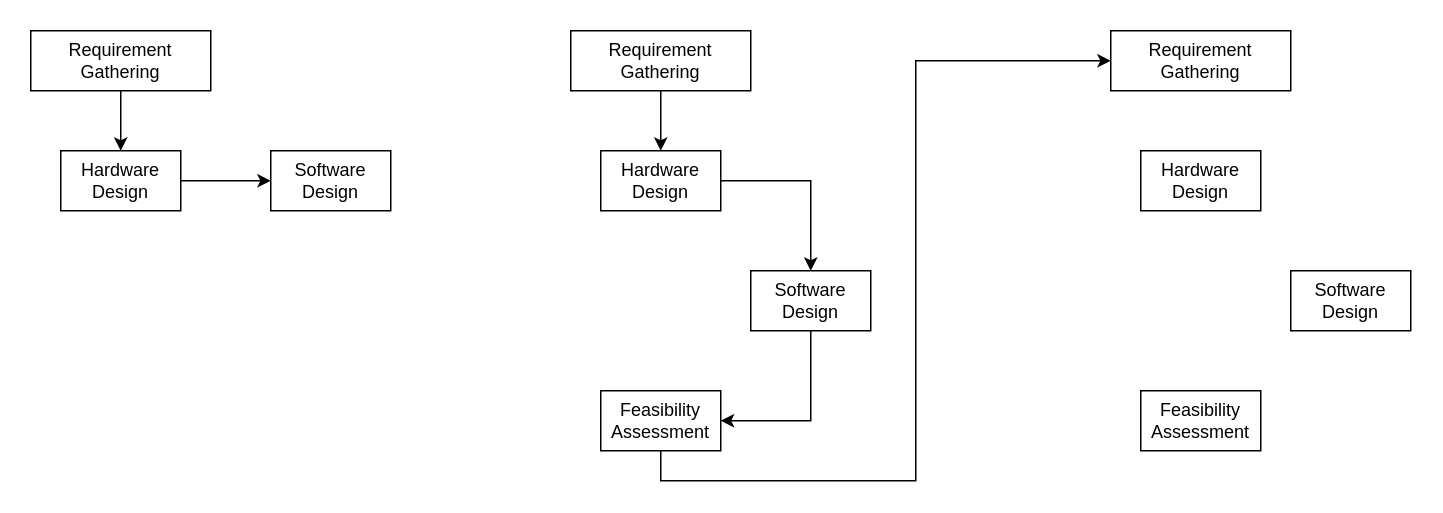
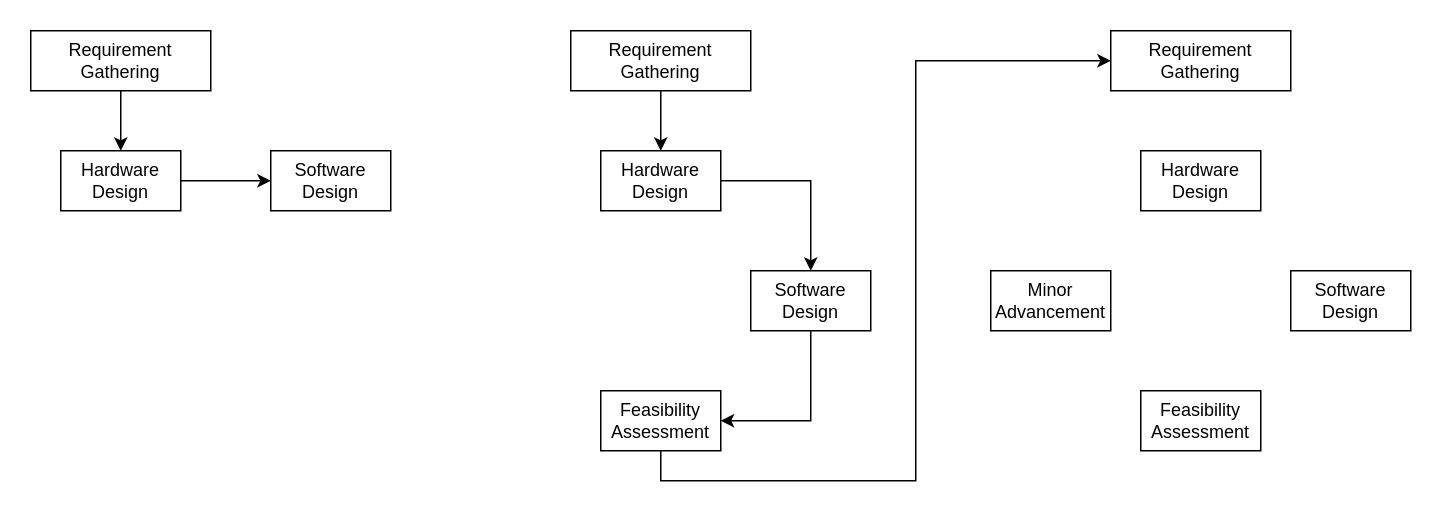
none -> (1051, 301)
